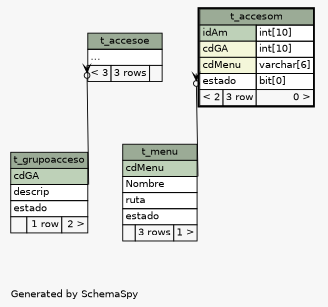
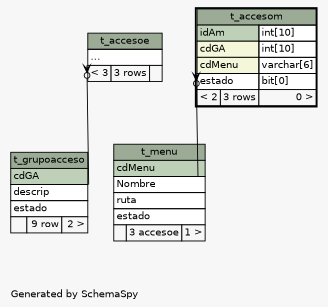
(240, 97) -> (240, 97)
(45, 224) -> (45, 224)
(155, 232) -> (154, 232)
